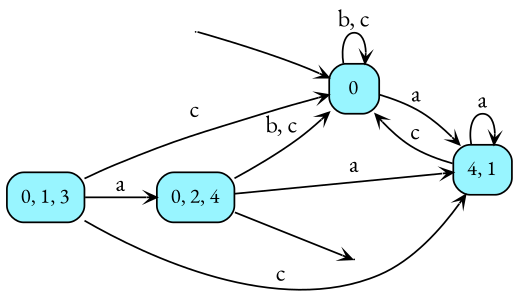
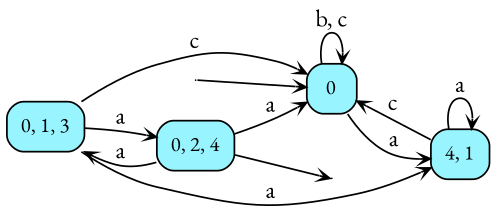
(282, 126) -> (271, 105)
(338, 184) -> (129, 166)
(282, 274) -> (271, 191)
